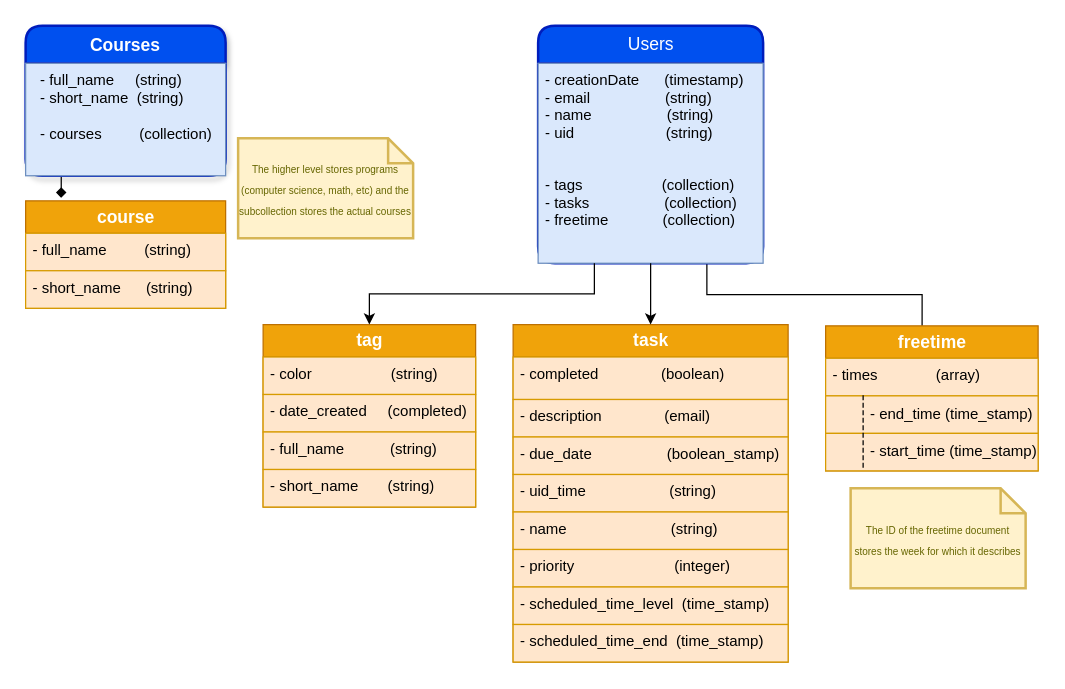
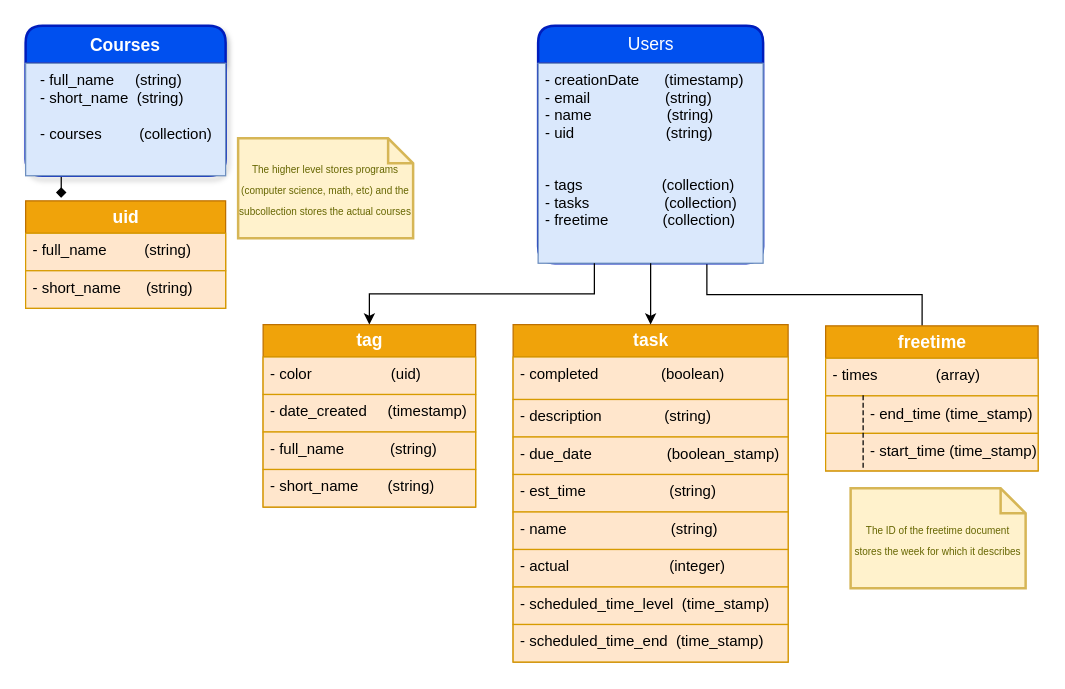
(126, 217) -> (126, 217)
(389, 374) -> (377, 374)
(388, 411) -> (388, 411)
(644, 416) -> (650, 416)
(653, 492) -> (655, 492)
(670, 567) -> (664, 567)
